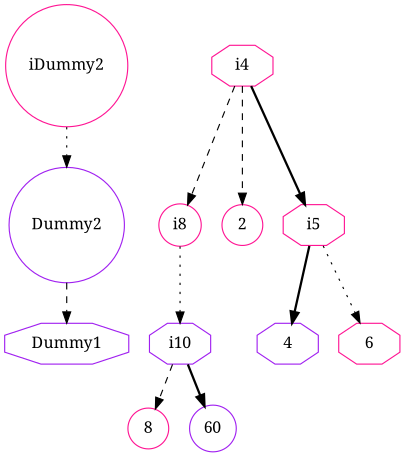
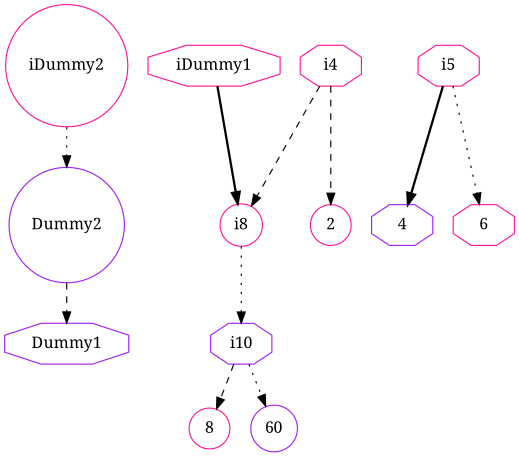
none -> (214, 66)
(276, 140) -> none
(194, 380) -> (255, 380)
